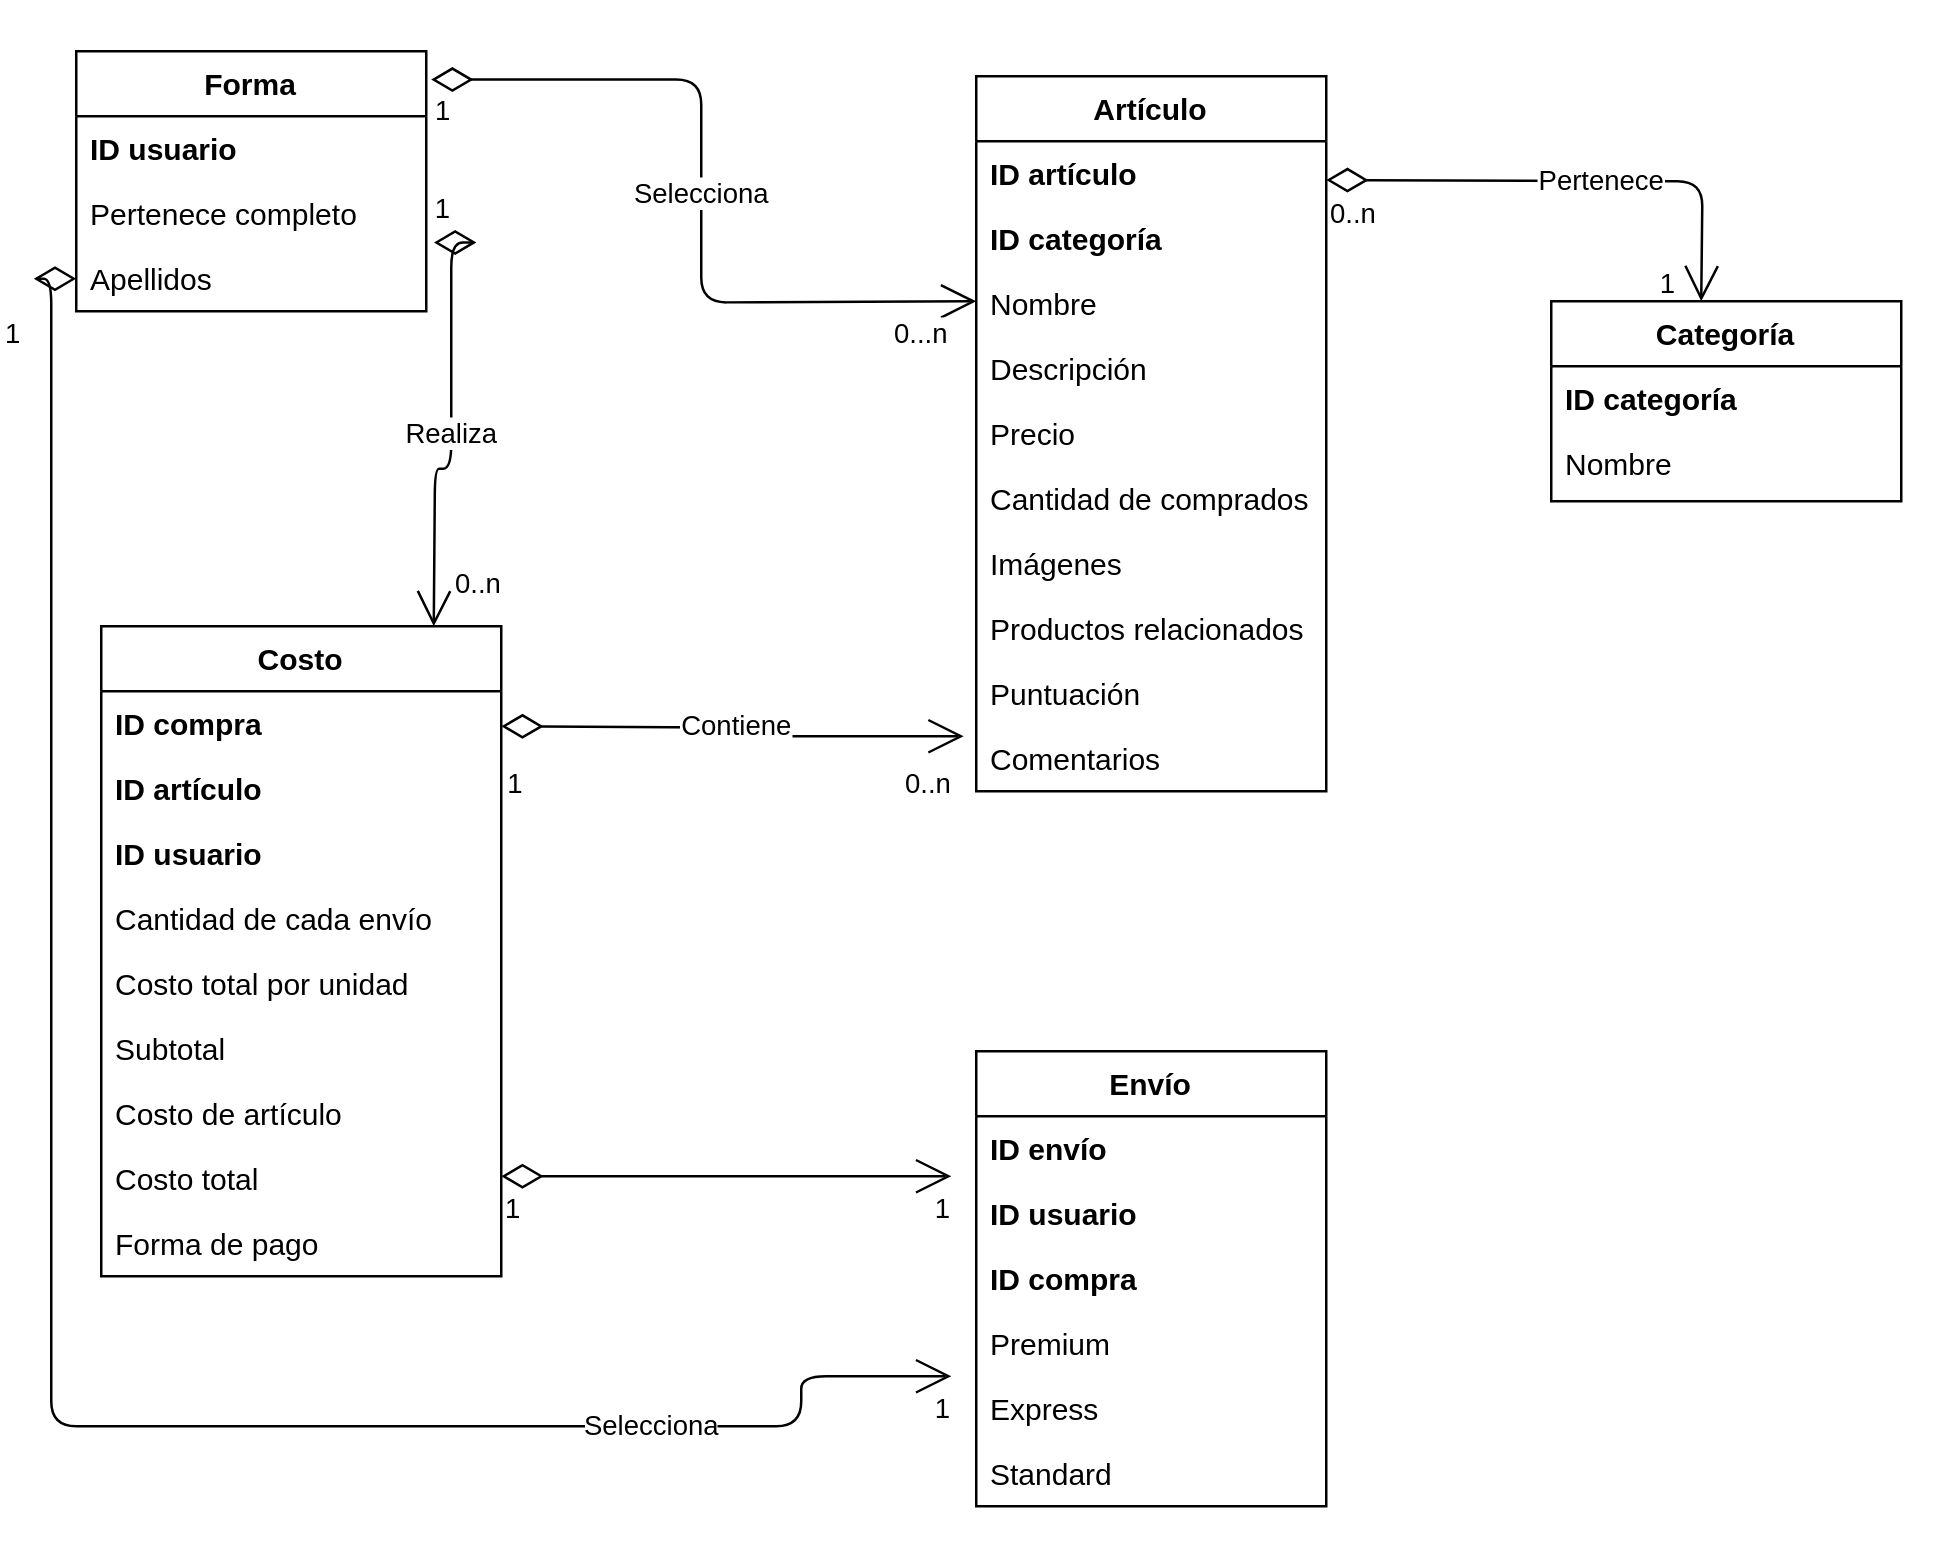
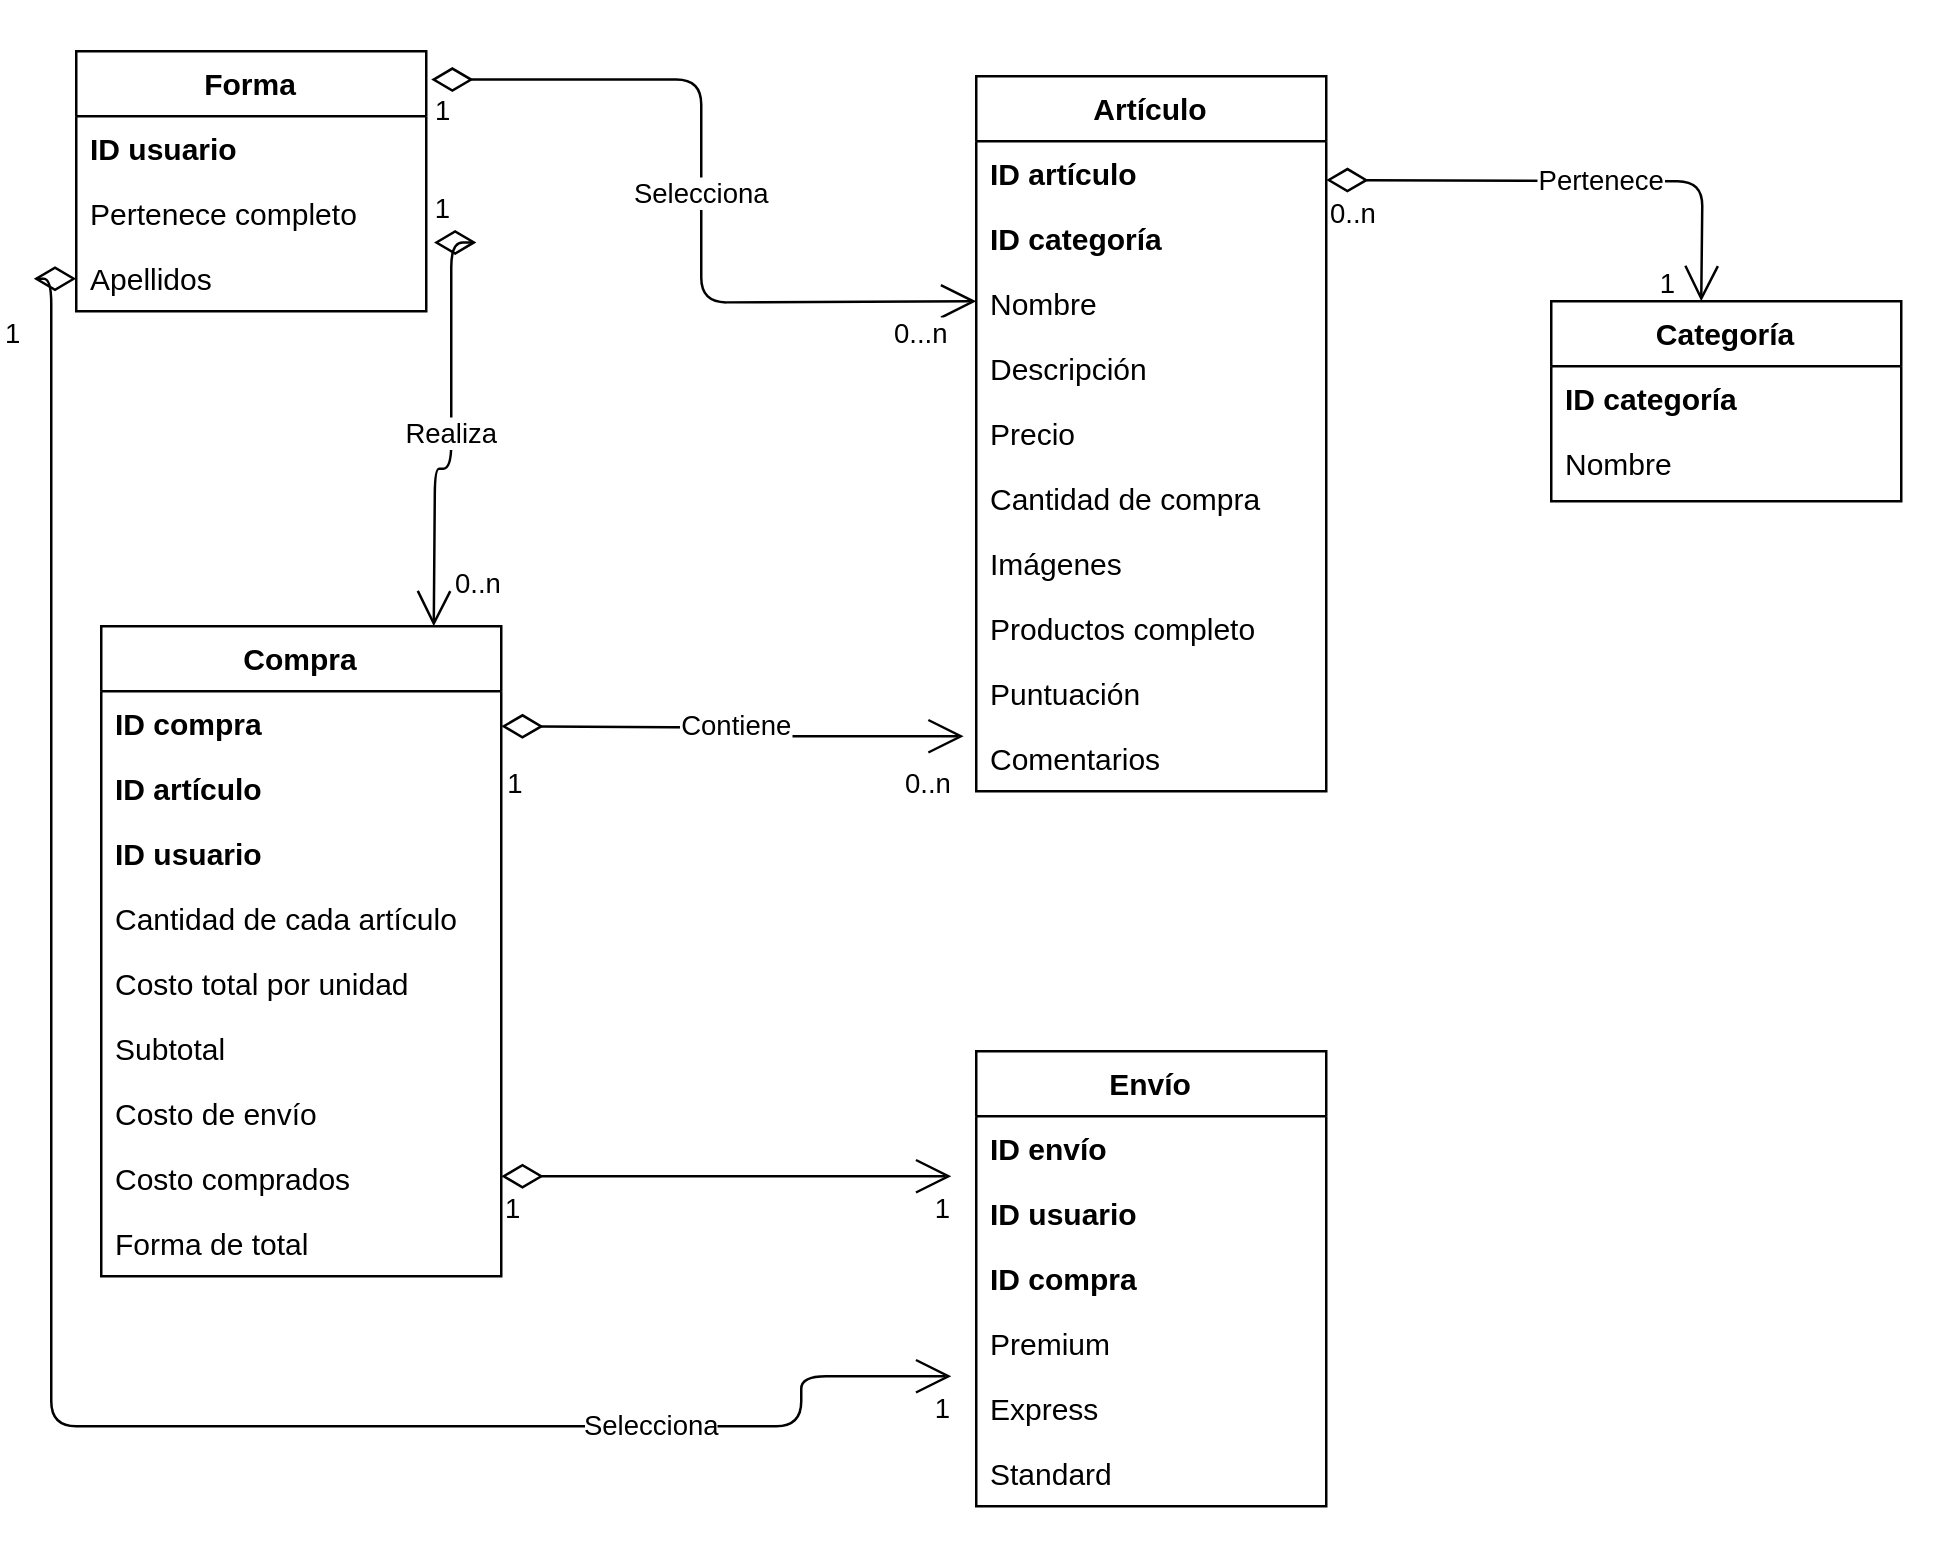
(1155, 500) -> (1130, 500)
(1163, 630) -> (1133, 630)
(300, 660) -> (300, 660)
(284, 920) -> (306, 920)
(246, 1115) -> (225, 1115)
(200, 1180) -> (237, 1180)
(216, 1245) -> (221, 1245)
